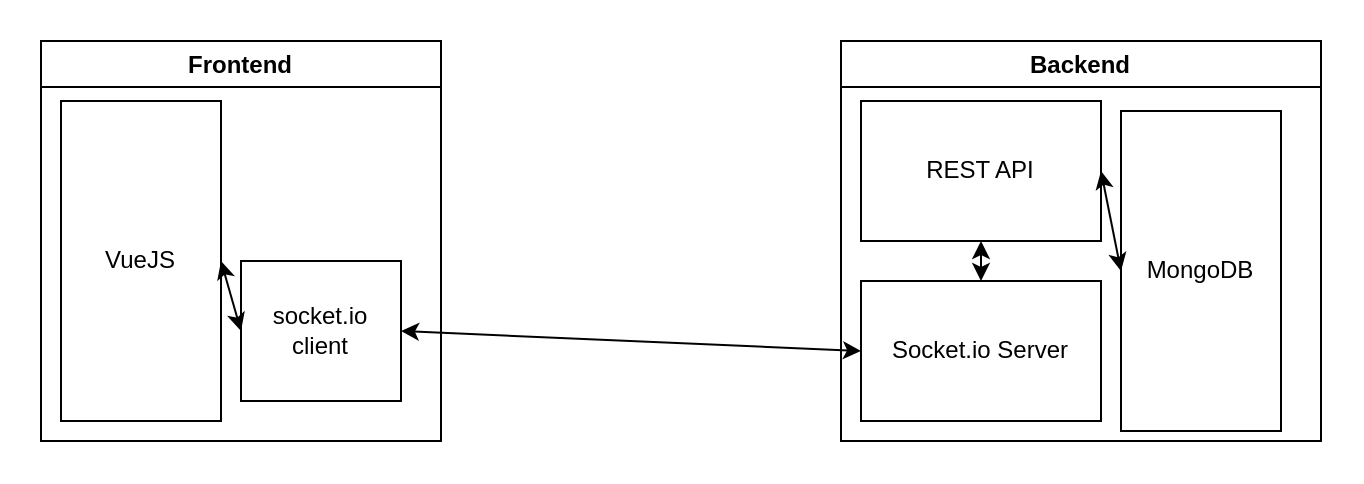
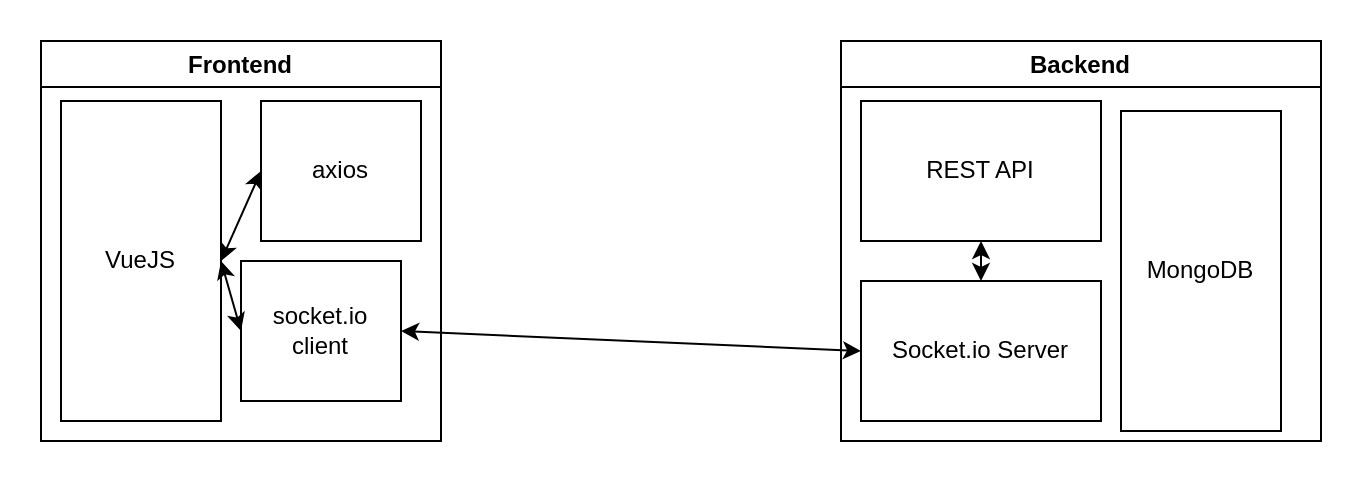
none -> (341, 171)
none -> (241, 216)
(1111, 221) -> none
